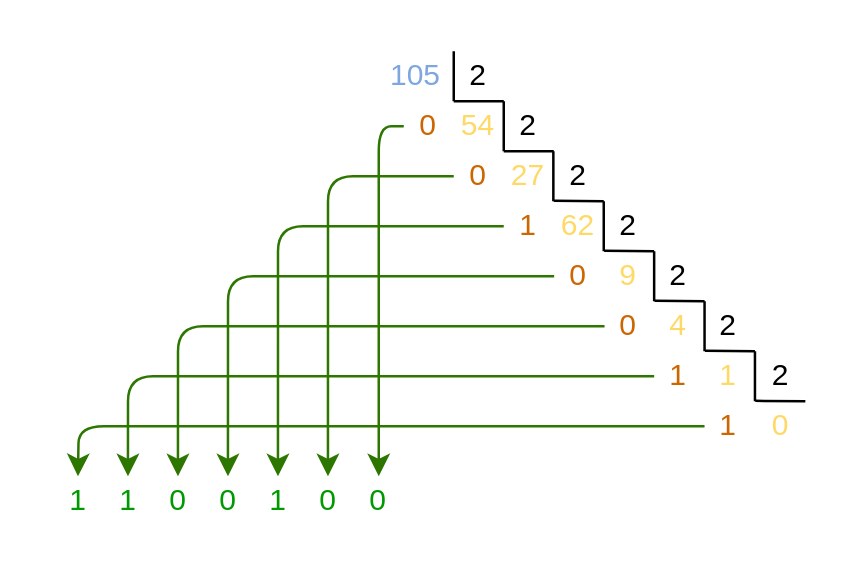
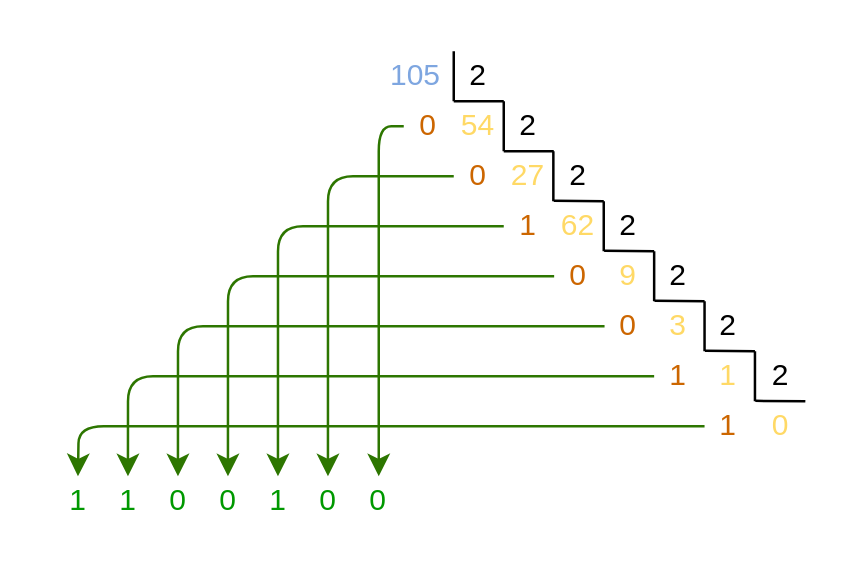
(679, 326) -> (679, 326)
